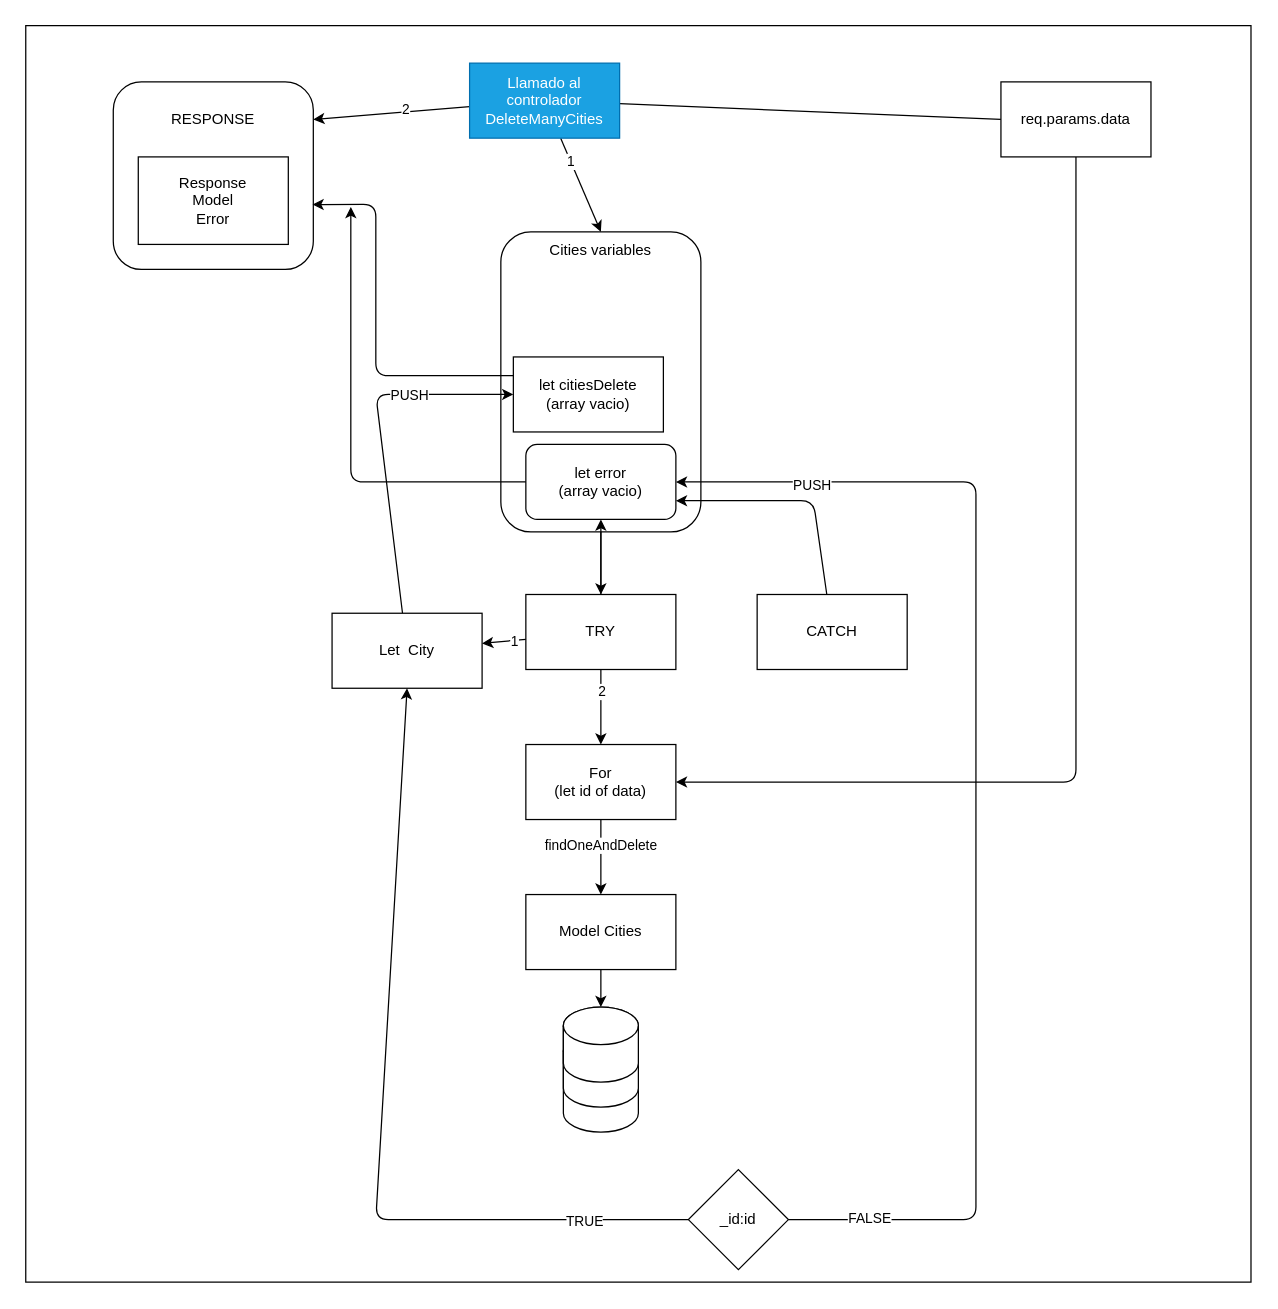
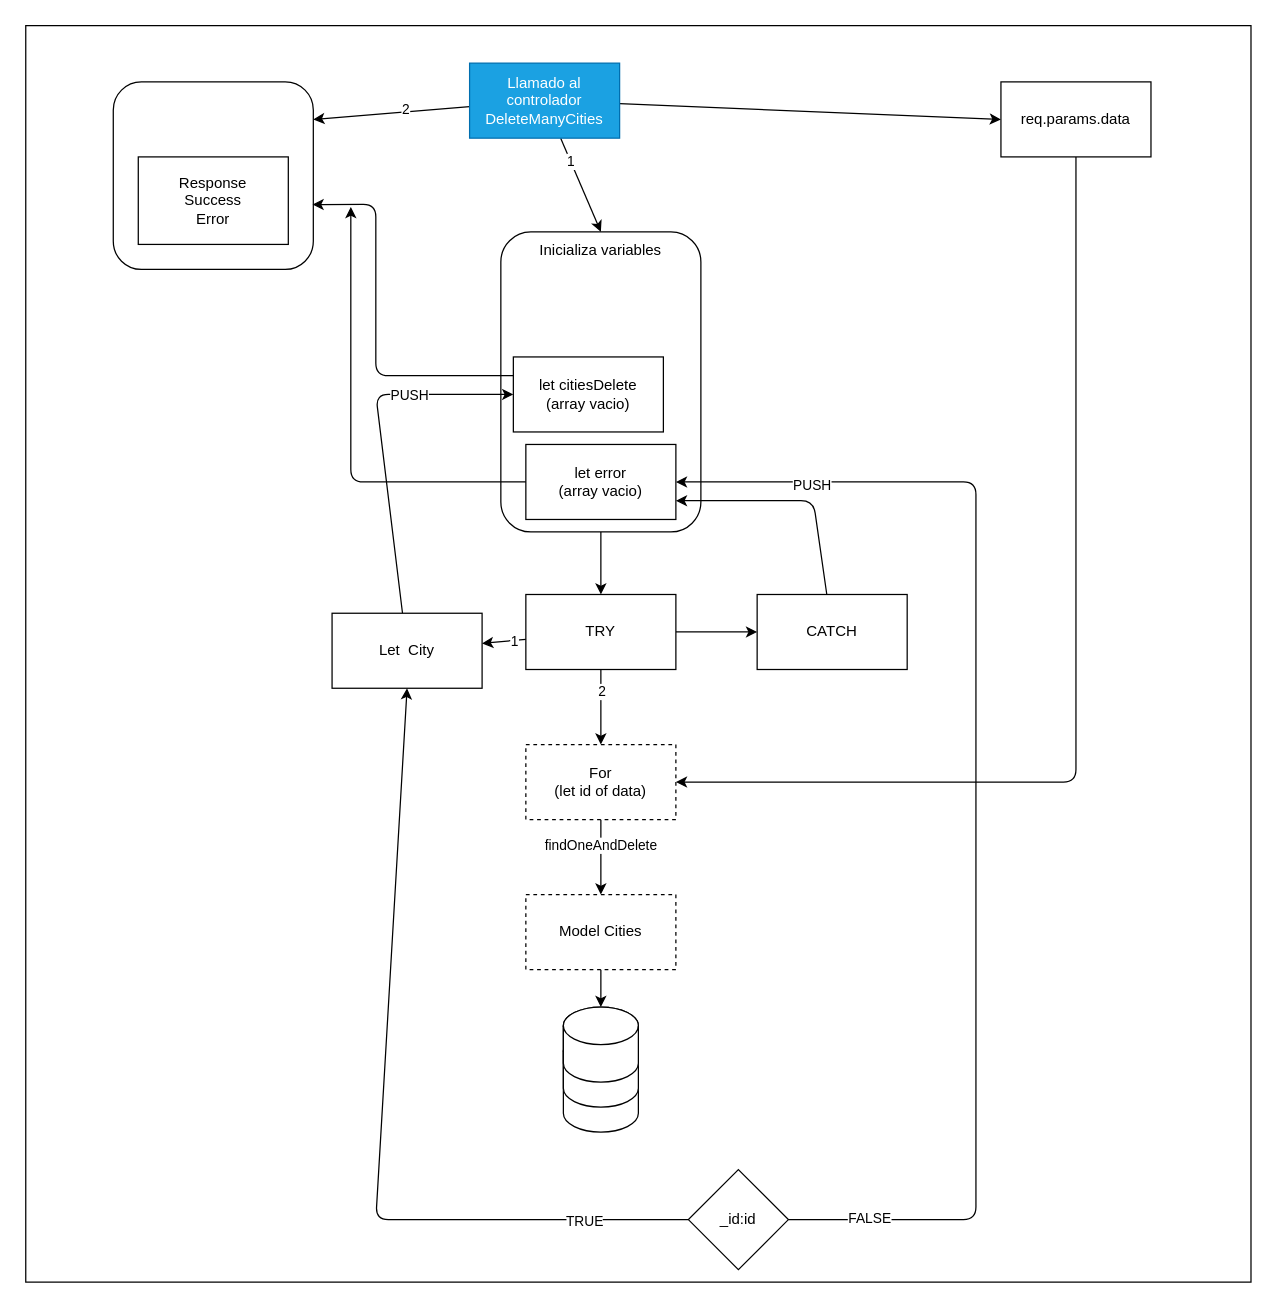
(213, 119) -> none
(994, 119) -> (991, 119)
(213, 201) -> (213, 201)
(601, 251) -> (601, 251)
(601, 482) -> (601, 482)
(601, 529) -> (712, 632)
(601, 782) -> (601, 782)
(601, 932) -> (601, 932)
